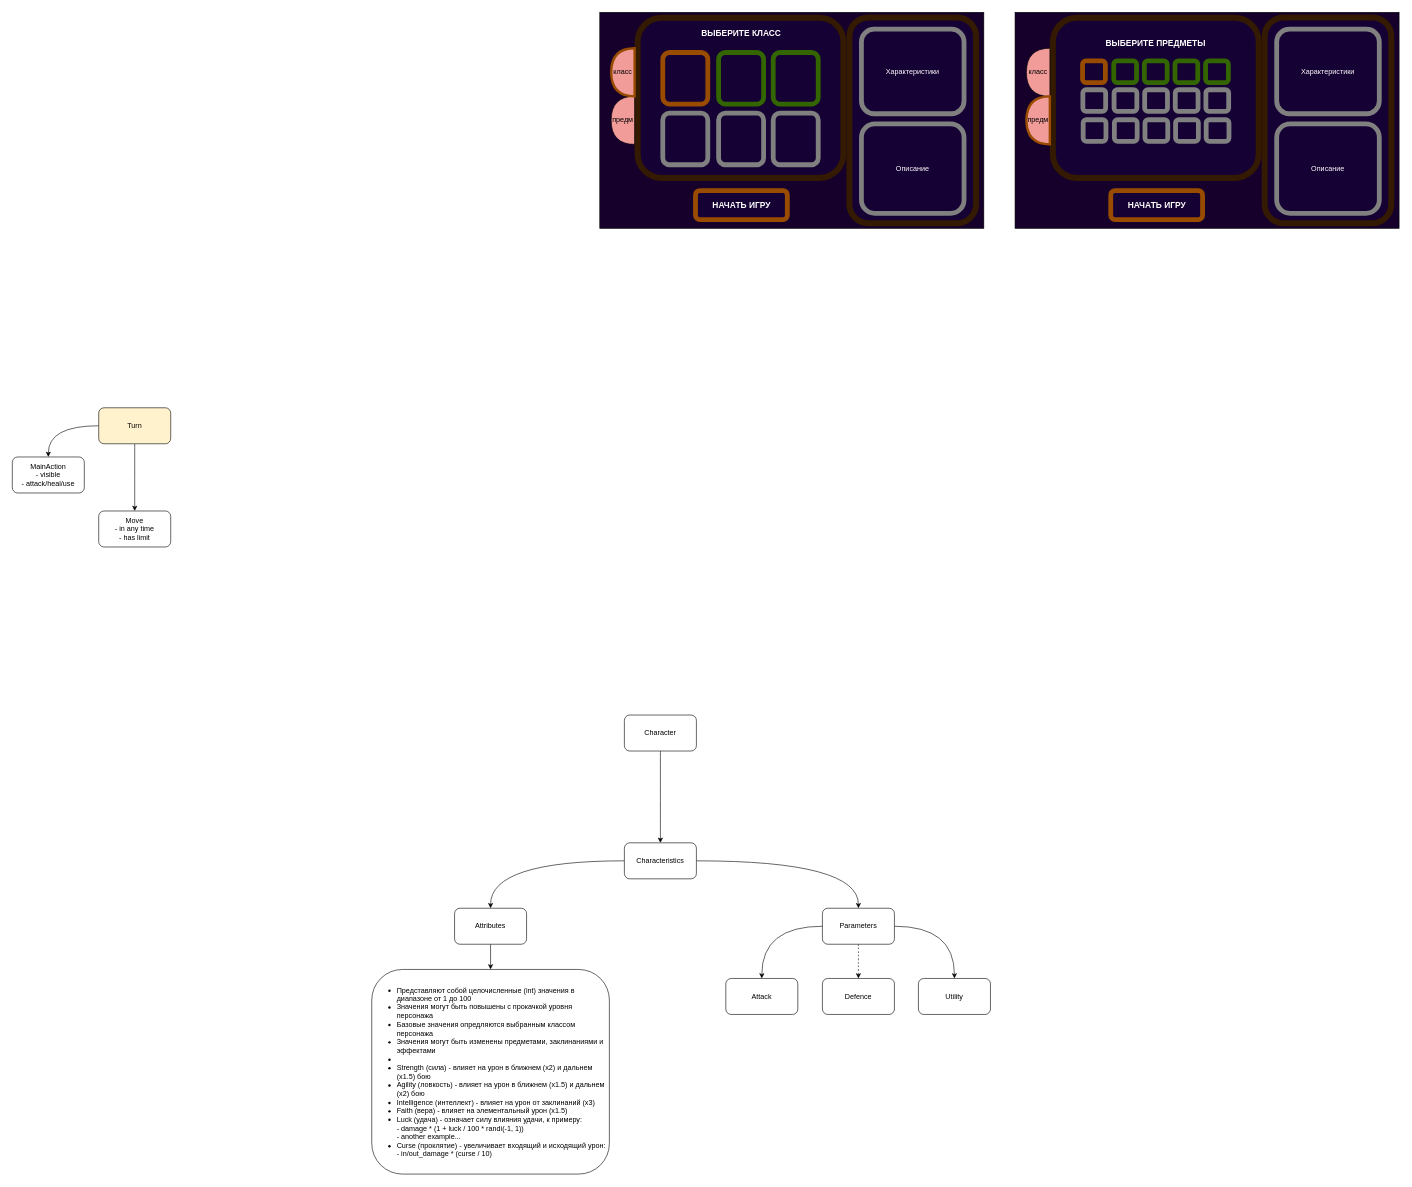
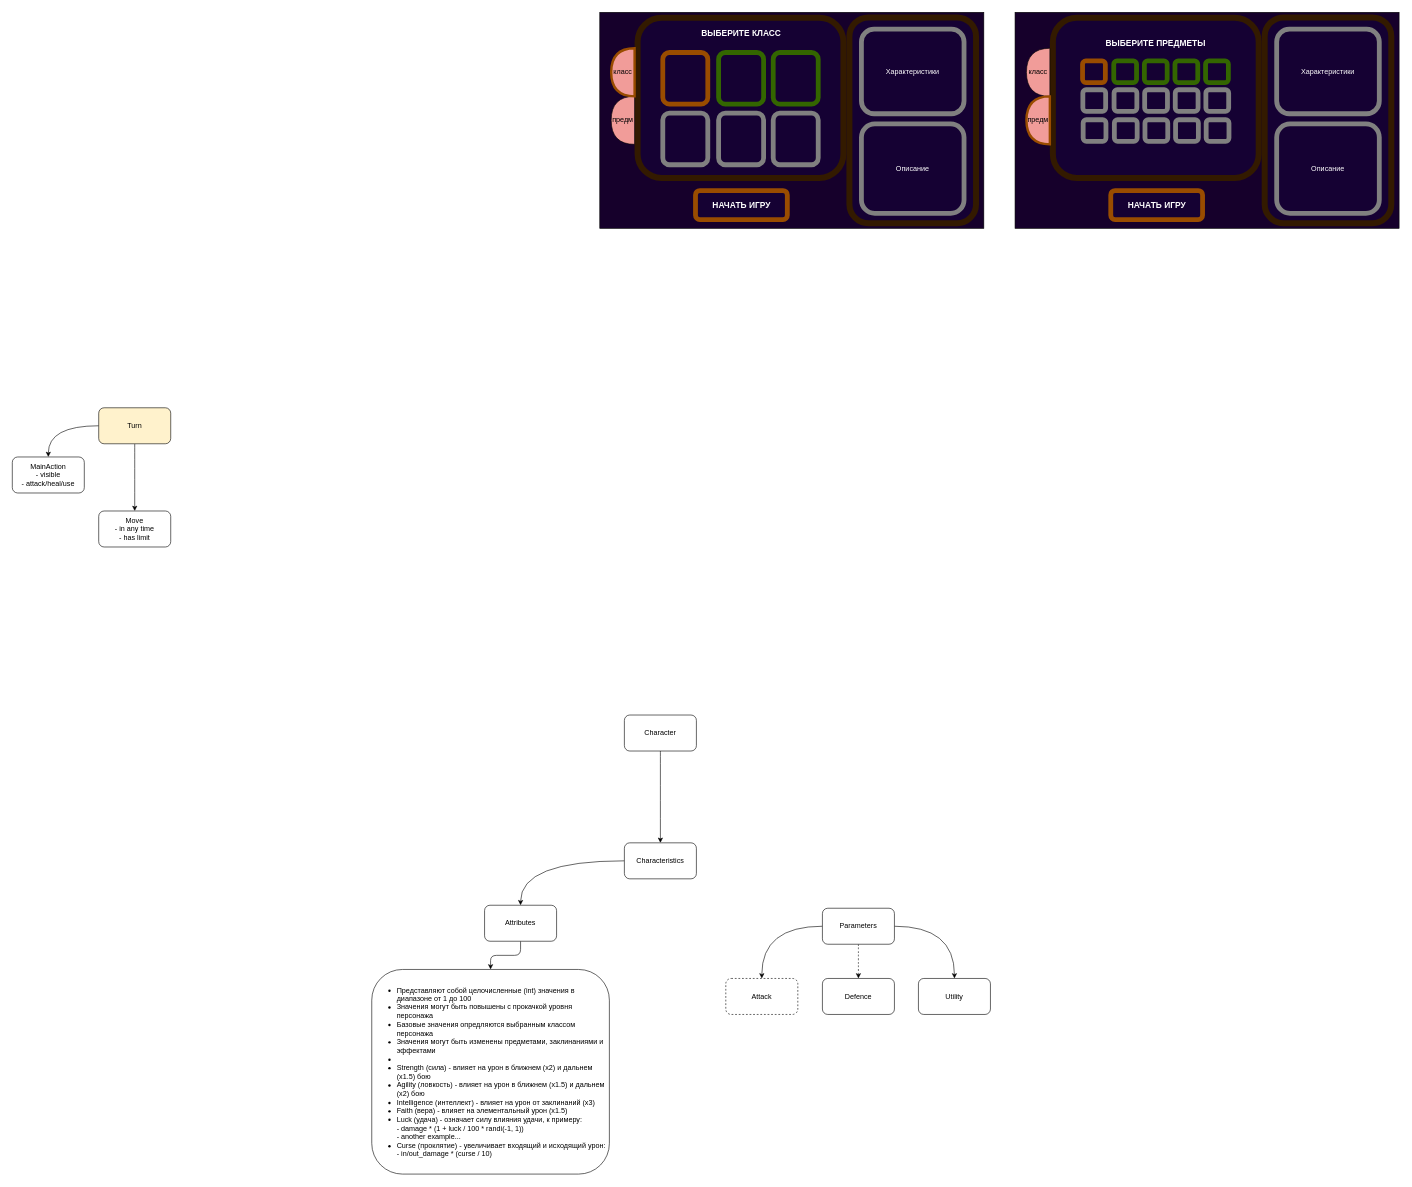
(810, 870) -> none
(491, 926) -> (521, 923)
(762, 996) -> (762, 996)
